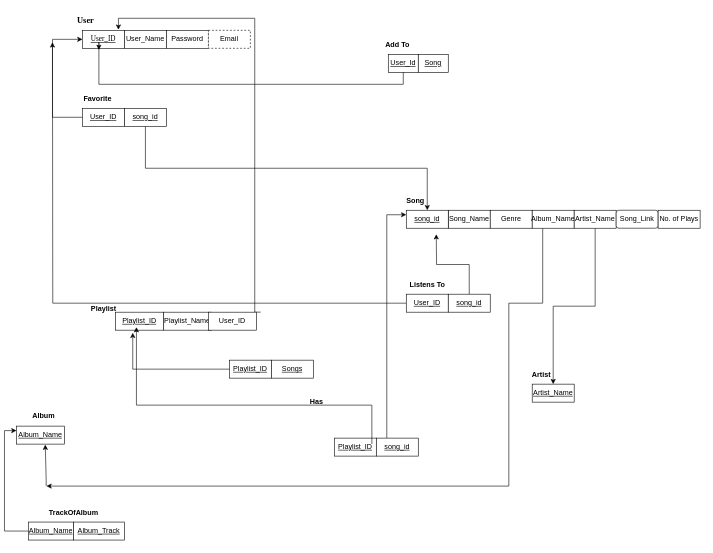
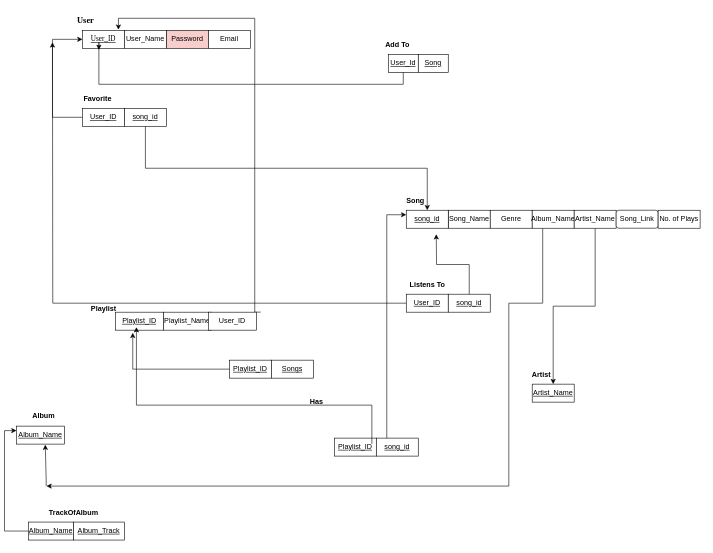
(188, 39) -> (188, 39)
(230, 39) -> (230, 39)
